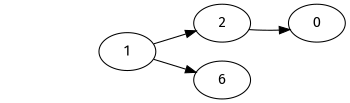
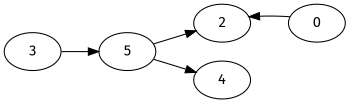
(264, 30) -> (275, 16)
none -> (33, 52)
(127, 52) -> (127, 52)
(222, 80) -> (222, 80)
